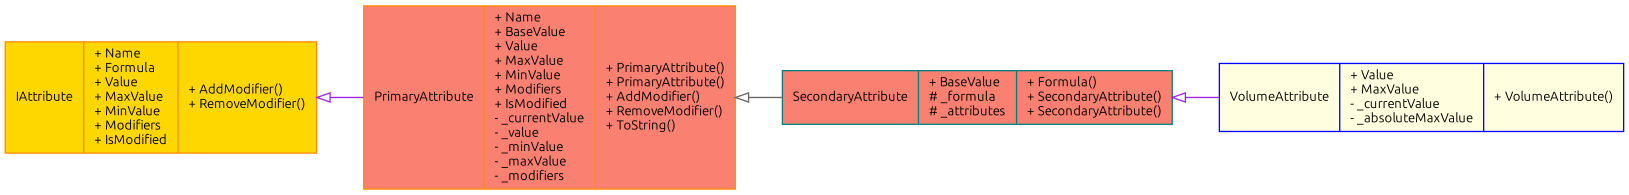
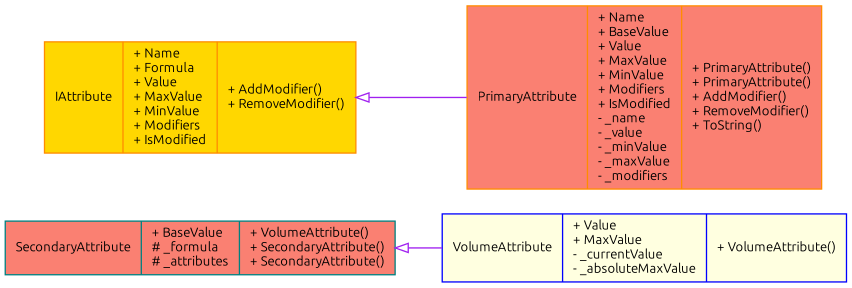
(1062, 82) -> (309, 233)
(765, 97) -> none
(540, 118) -> (622, 118)
